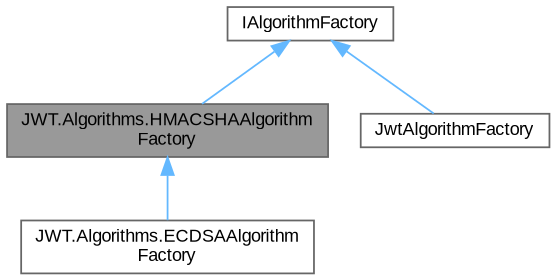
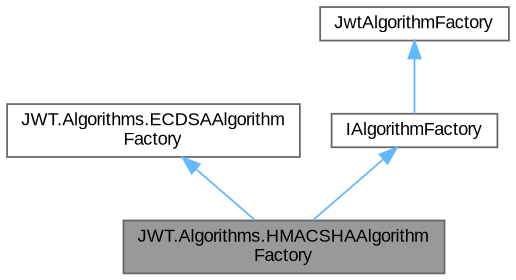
(390, 82) -> (415, 86)
(168, 198) -> (225, 195)
